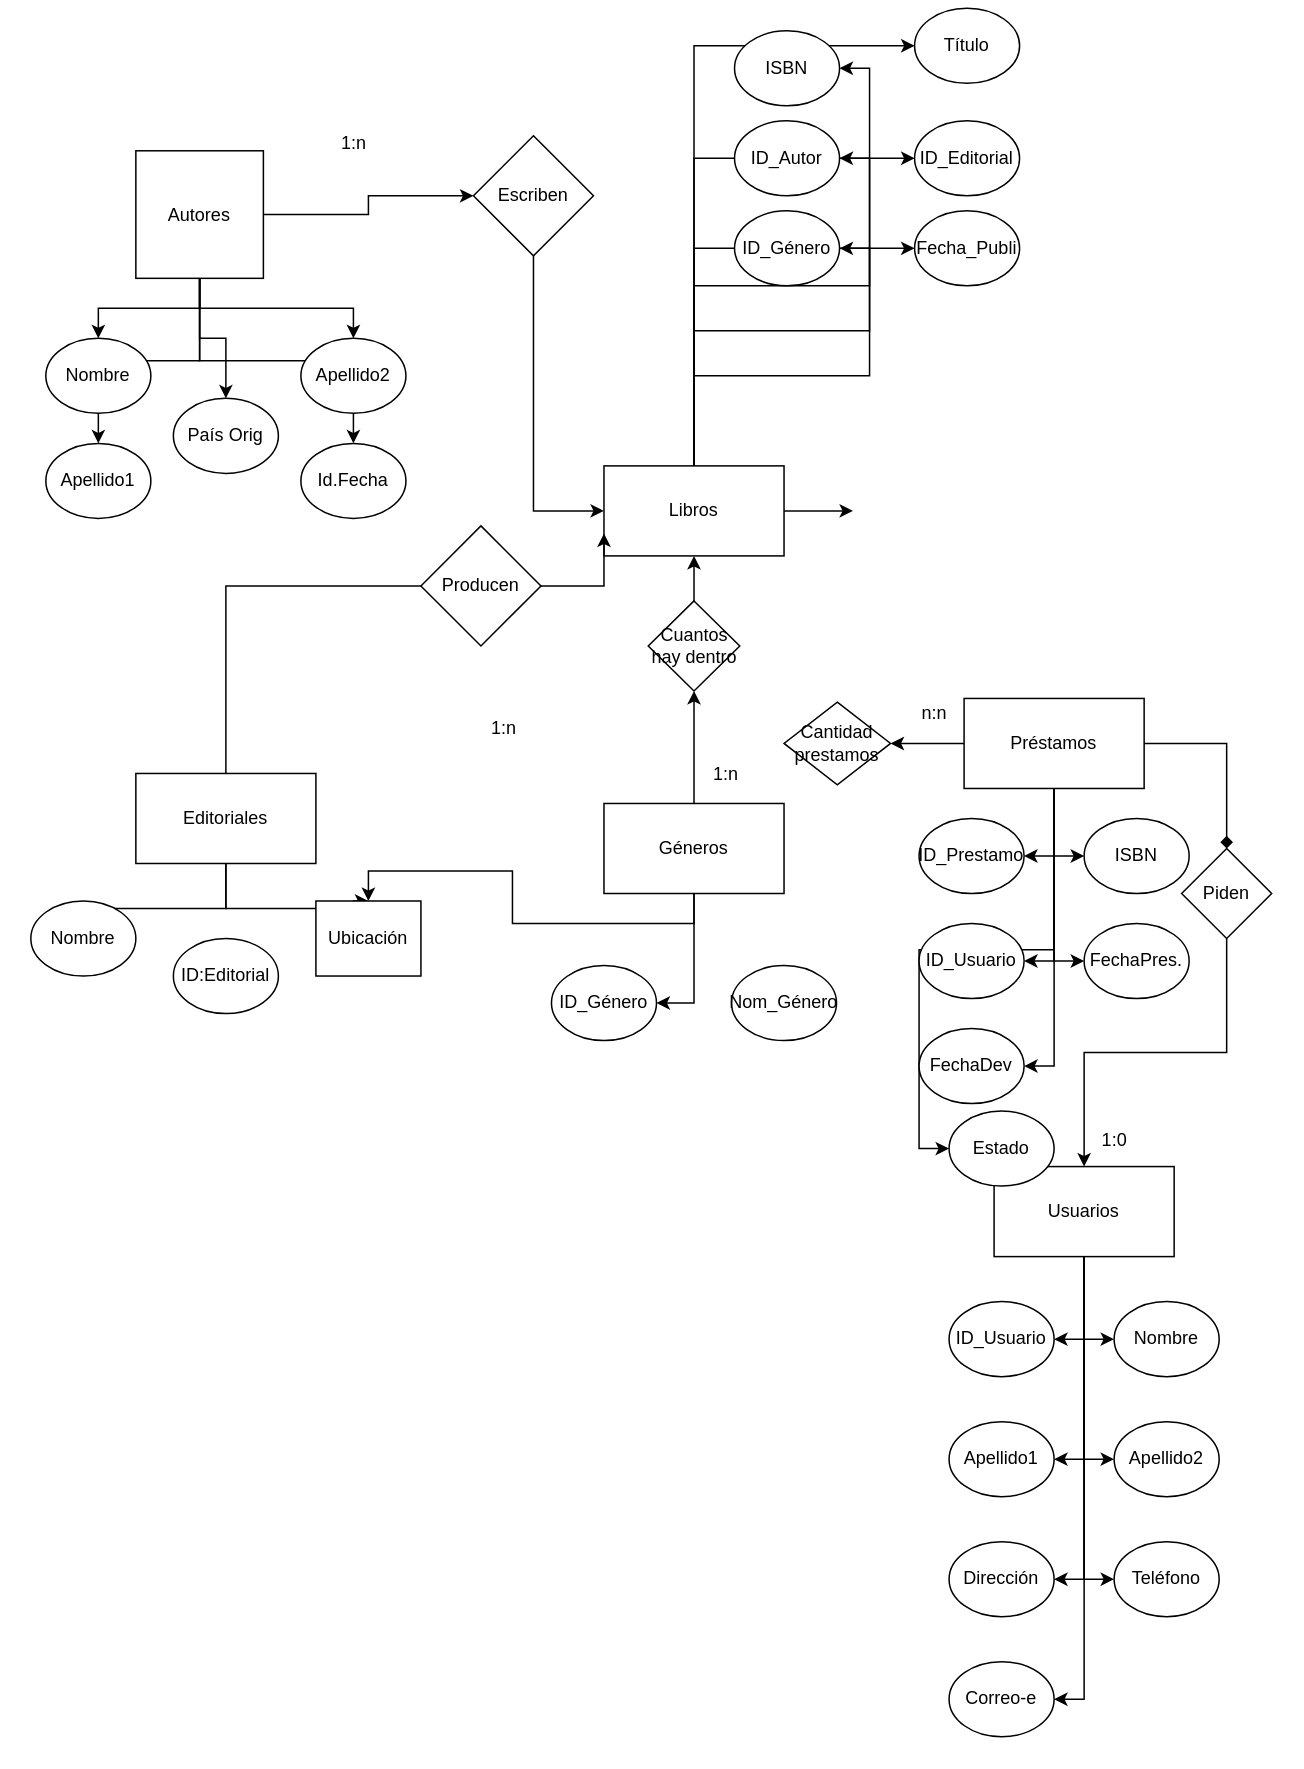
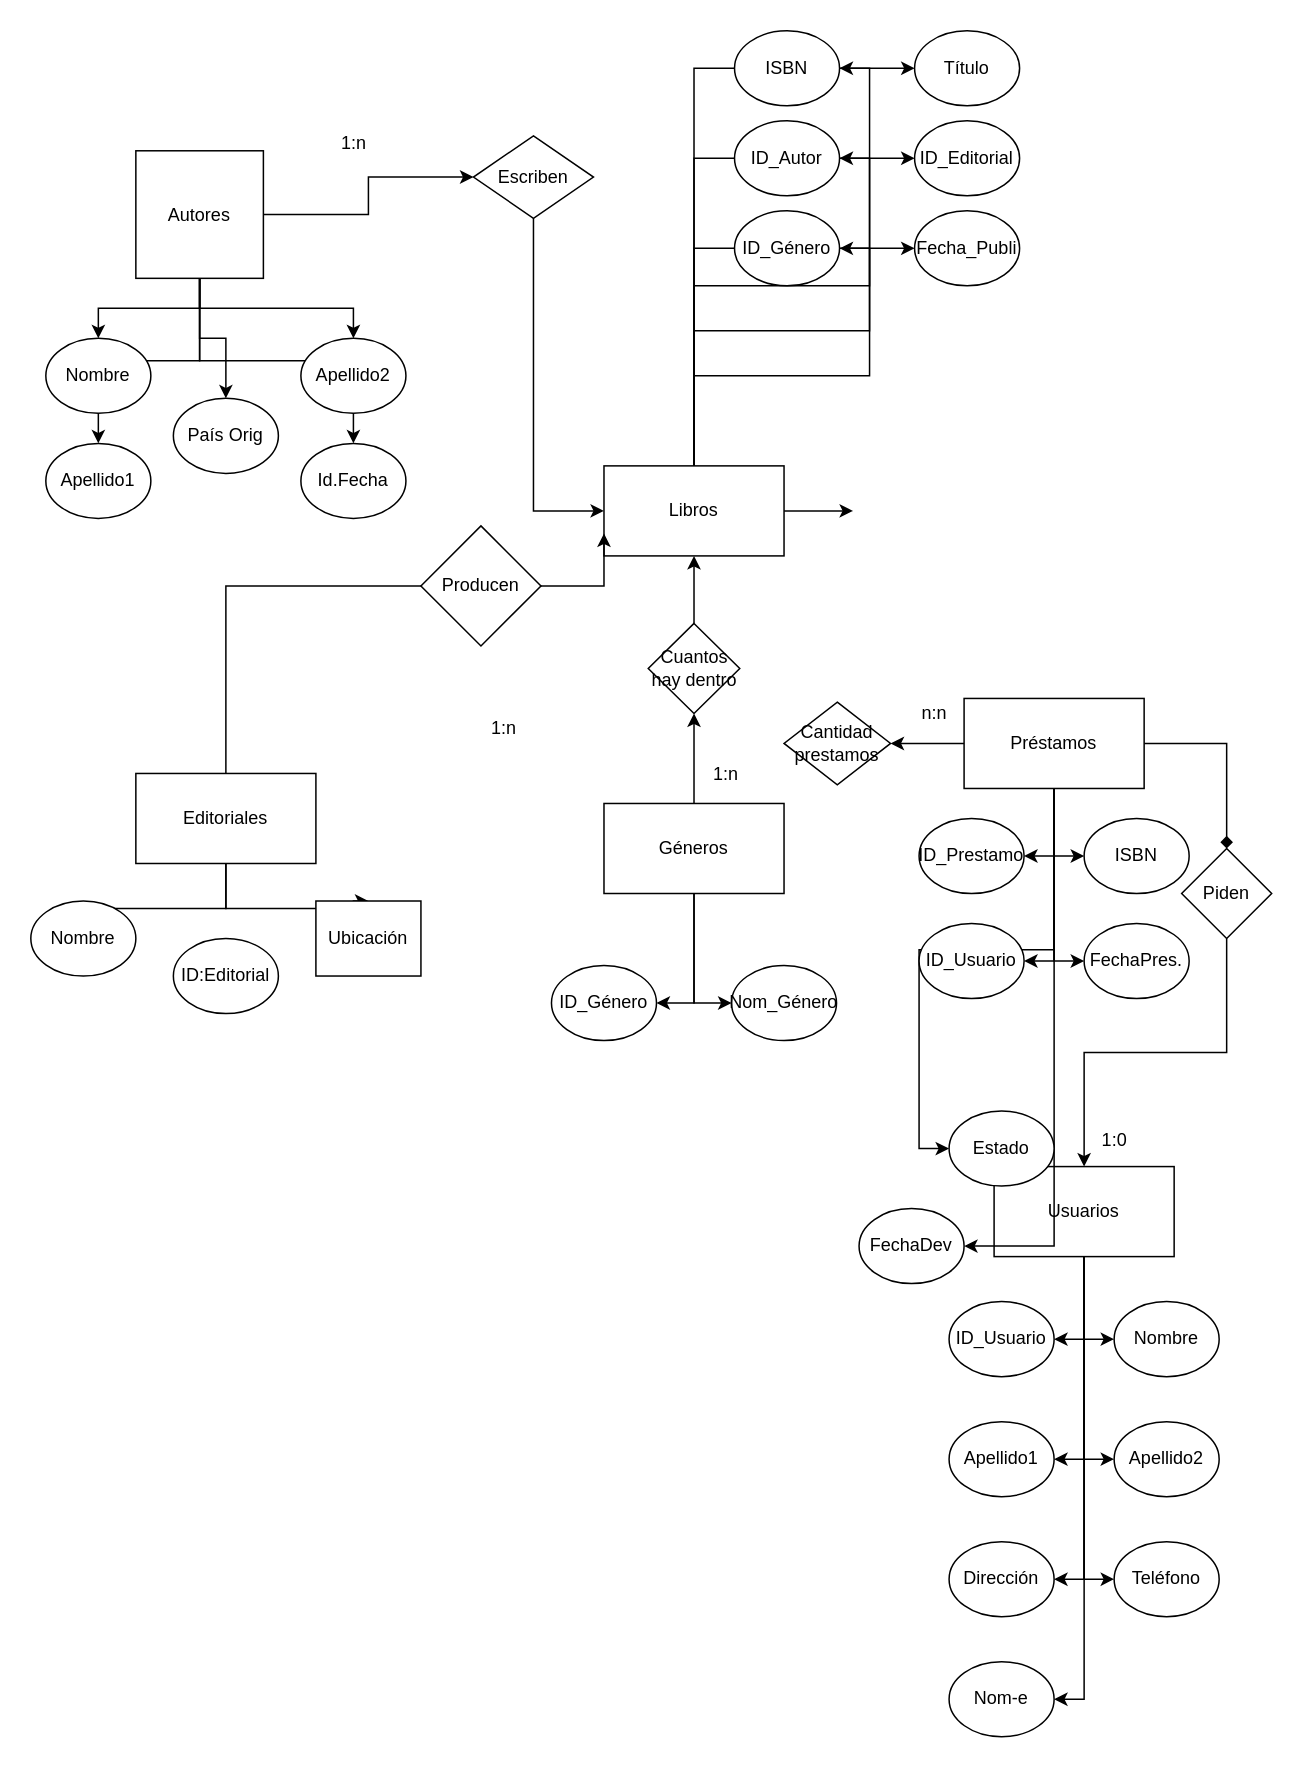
(967, 46) -> (967, 68)
(533, 196) -> (533, 177)
(694, 646) -> (694, 668)
(512, 904) -> (707, 1003)
(971, 1066) -> (911, 1246)
(1001, 1699) -> (1001, 1699)
